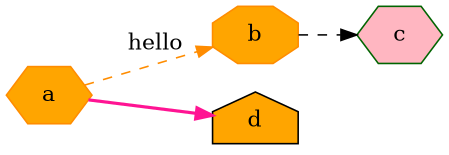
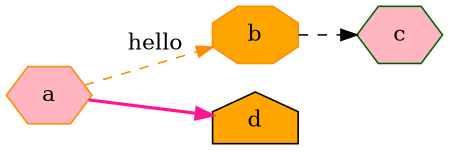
(49, 95) -> (49, 95)
